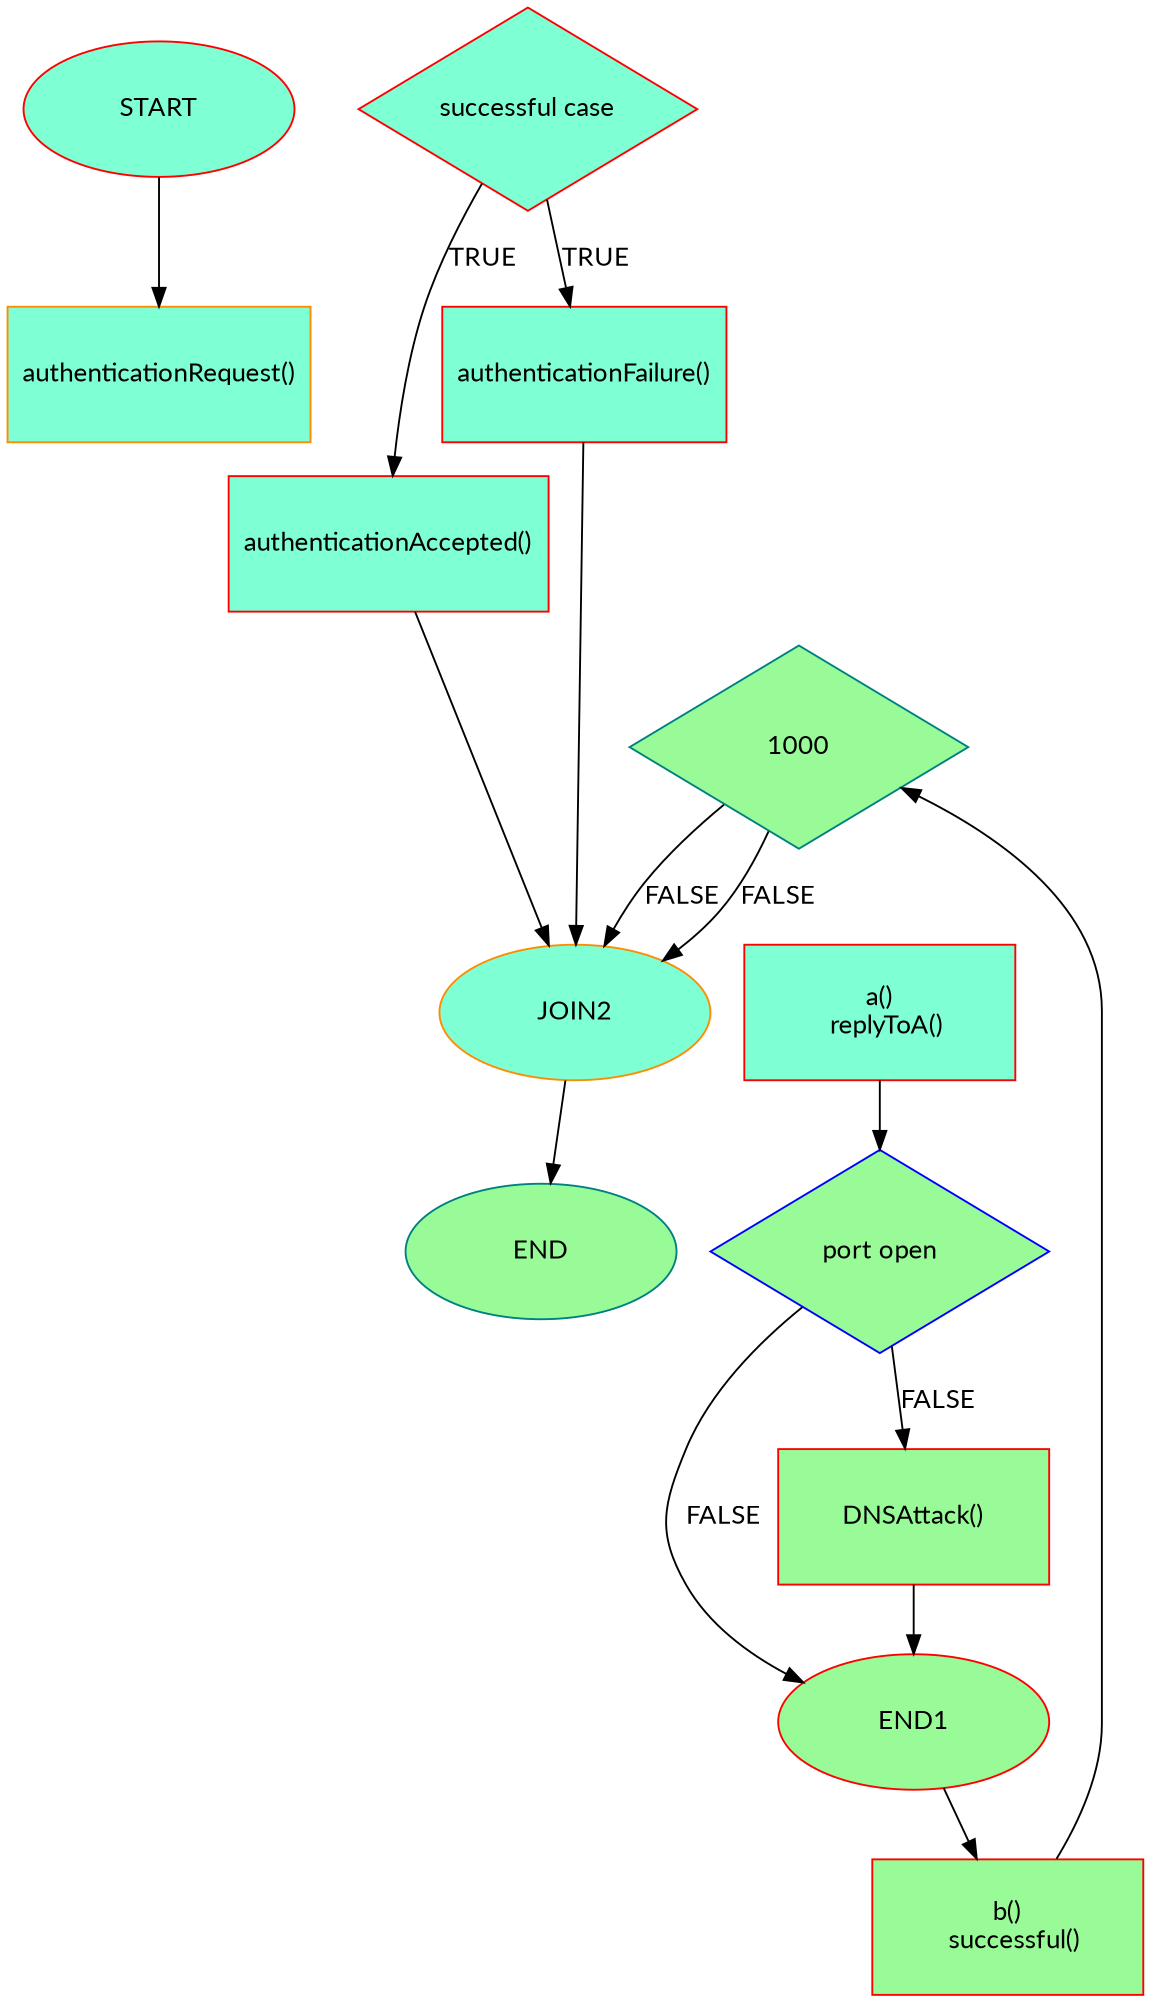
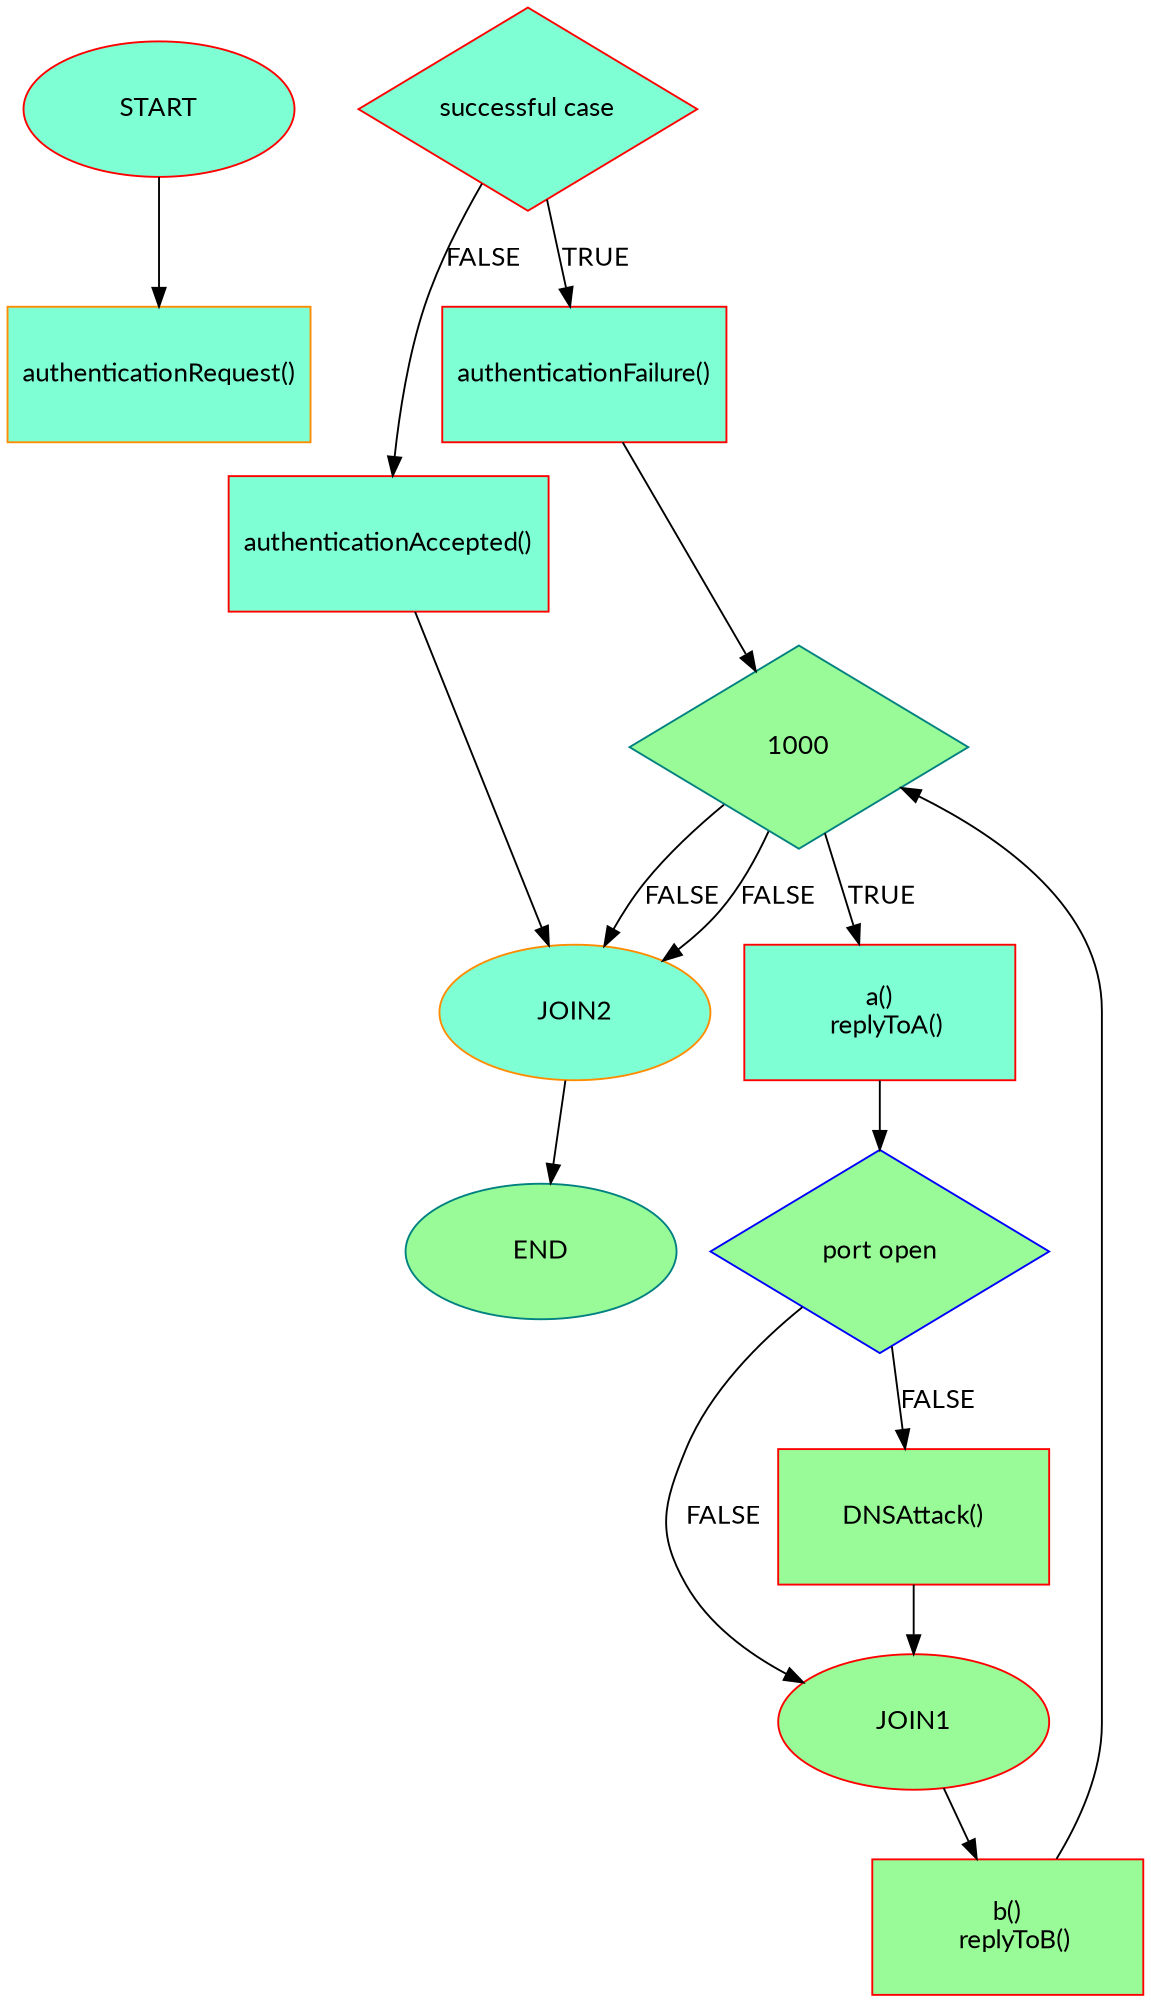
(484, 259) -> (484, 259)
(580, 684) -> (684, 548)
none -> (839, 879)
(914, 1722) -> (914, 1722)
(1008, 1927) -> (1008, 1927)
